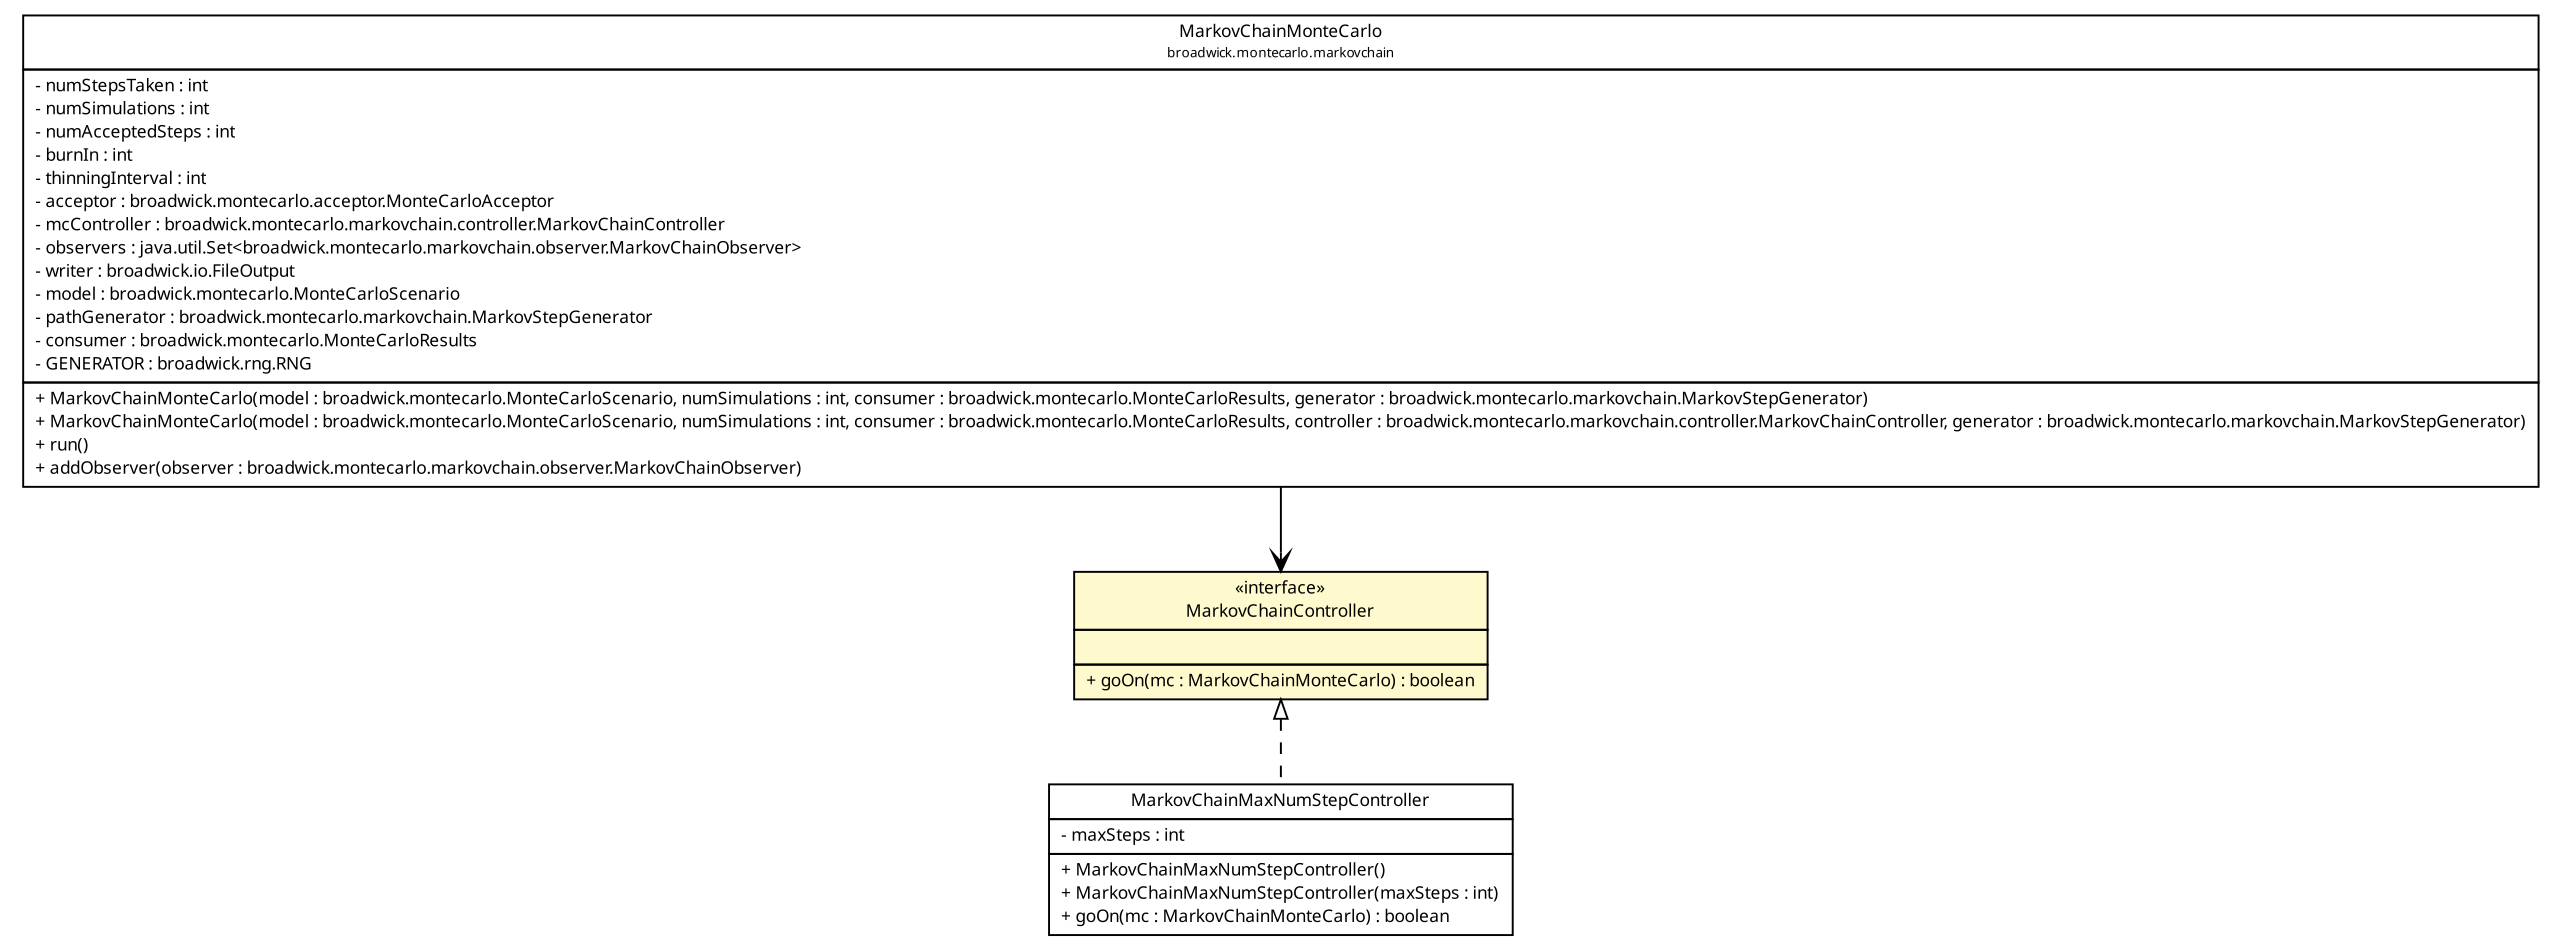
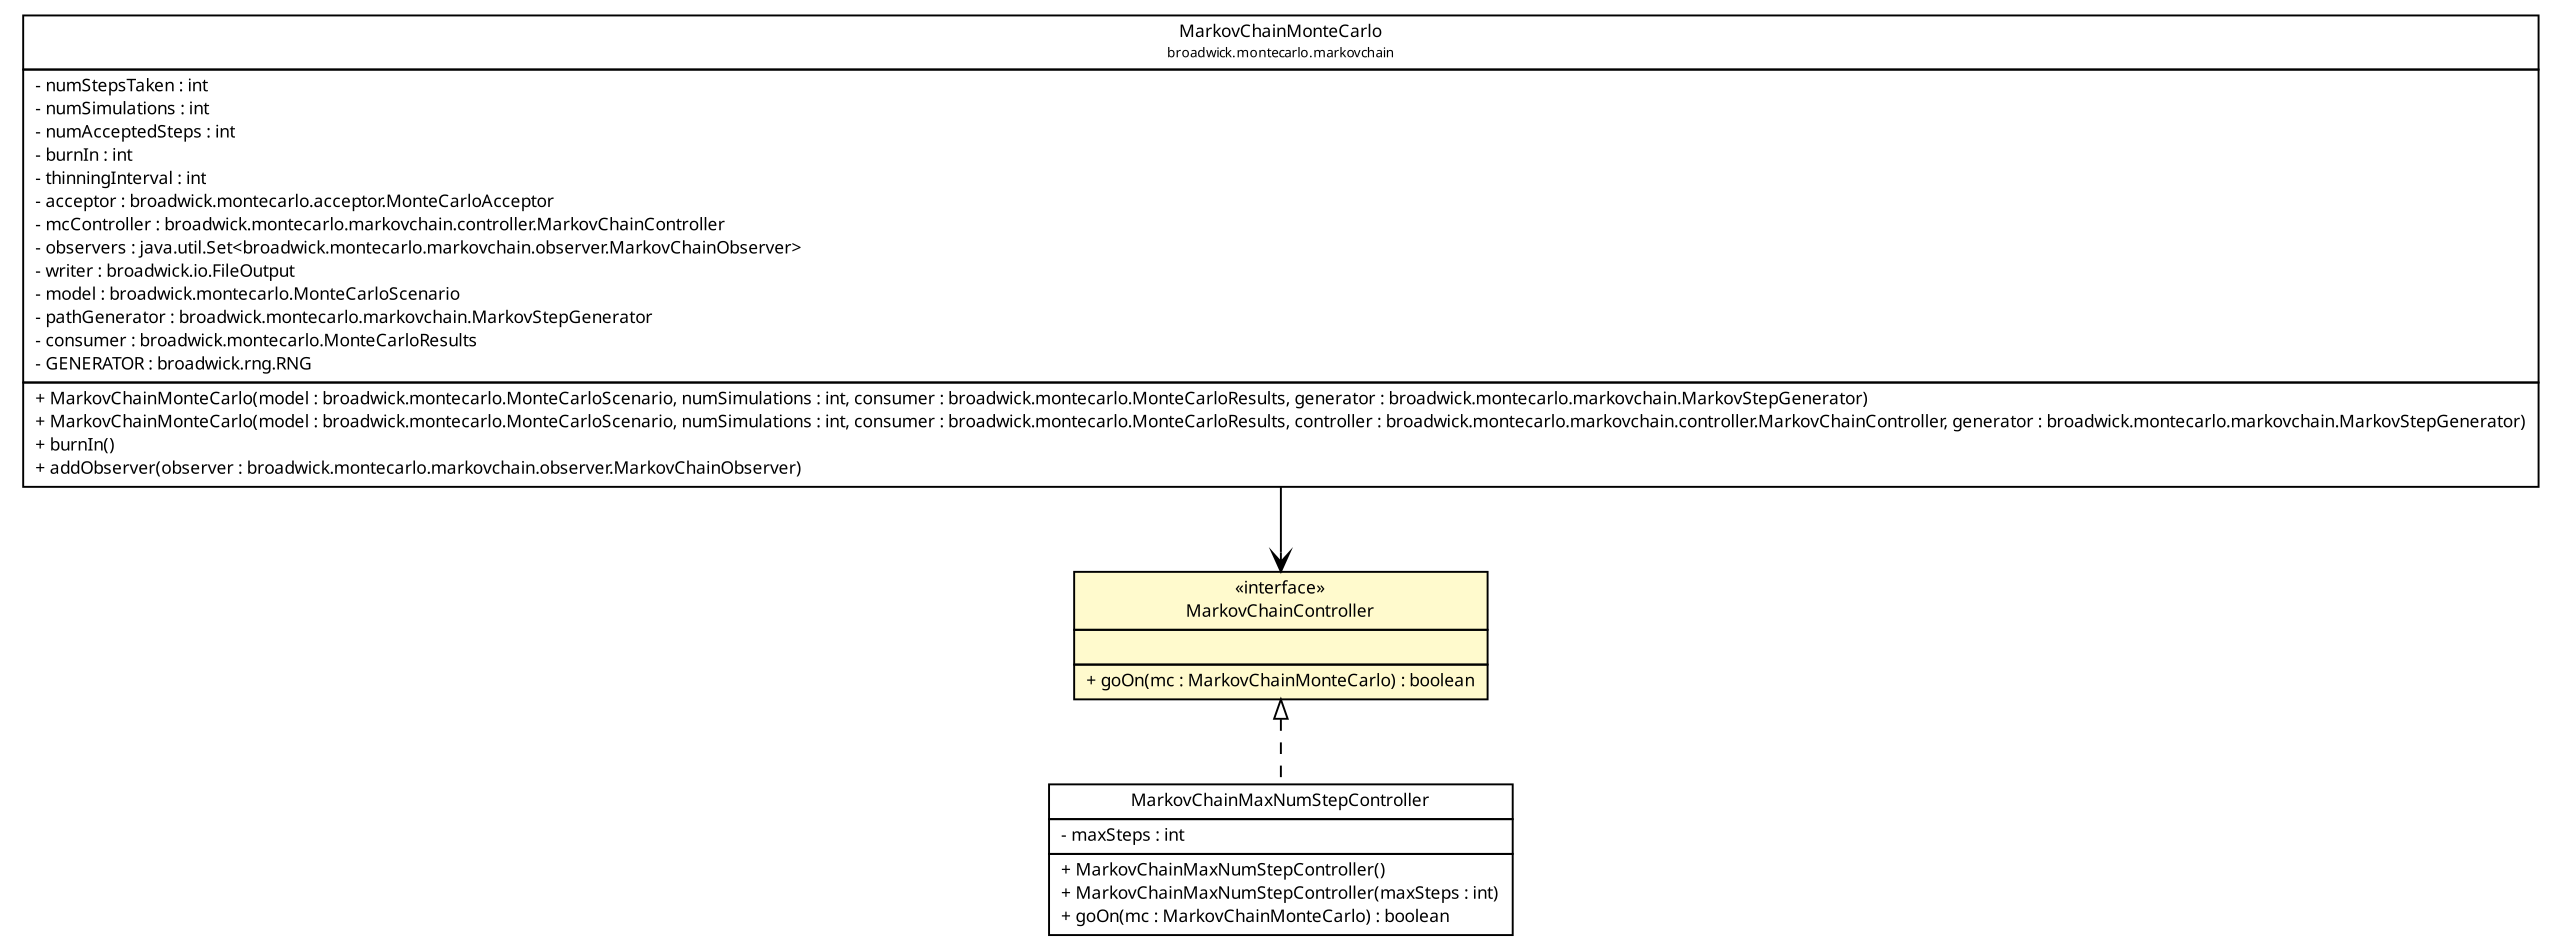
(63, 445) -> (75, 445)
